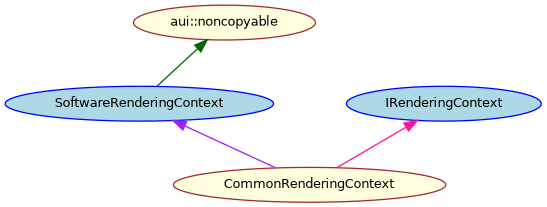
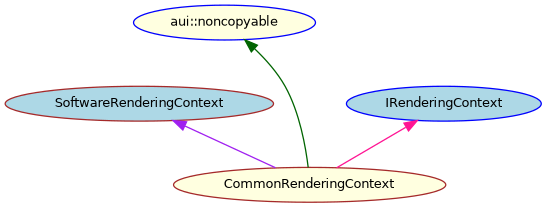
(225, 23) -> (225, 23)
(177, 67) -> (293, 103)
(139, 104) -> (139, 104)
